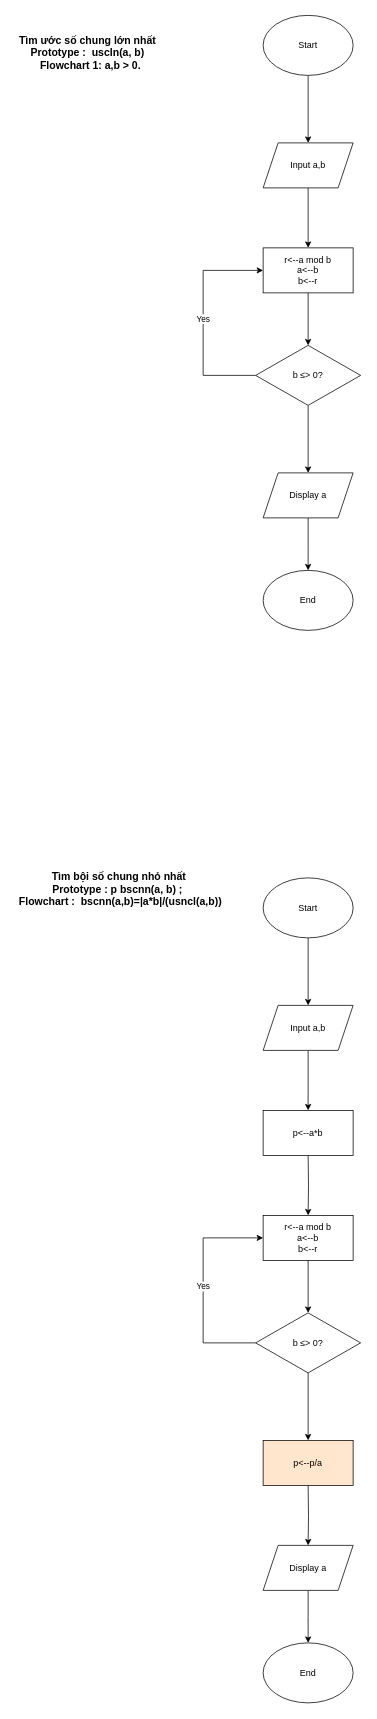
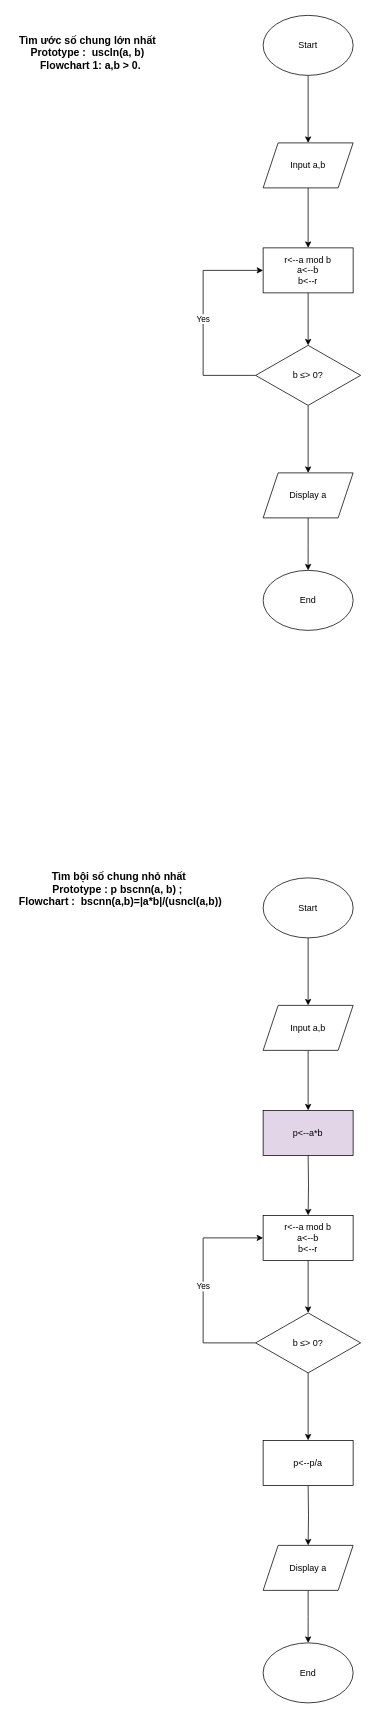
(308, 1133) -> (308, 1133)
(308, 1463) -> (308, 1463)
